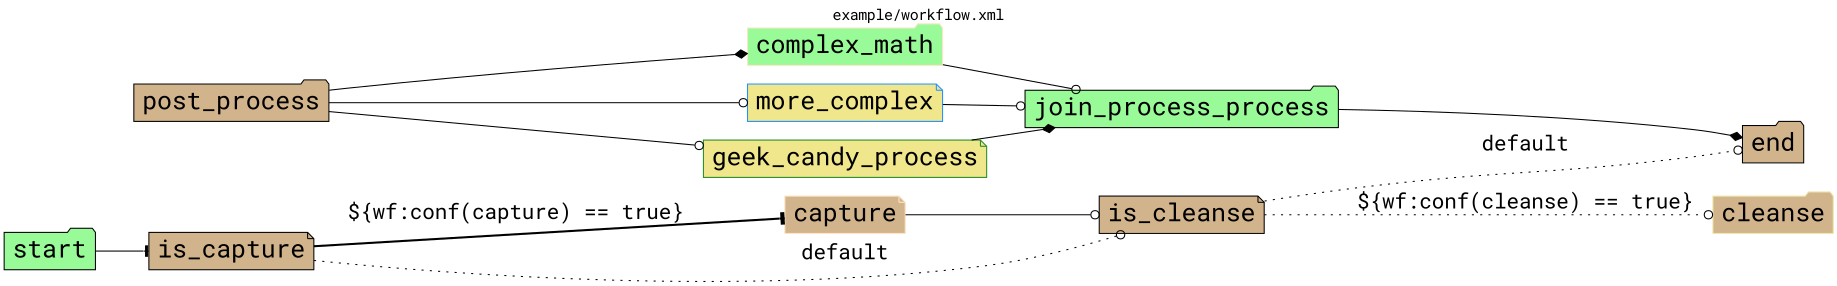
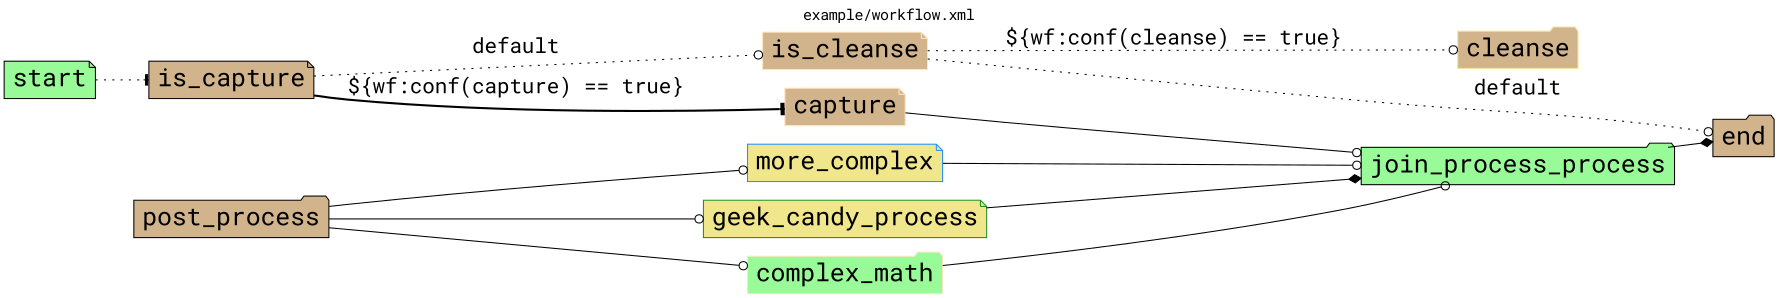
(532, 71) -> (534, 247)
(998, 215) -> (1129, 133)
(1182, 215) -> (845, 51)
(50, 251) -> (50, 80)
(119, 251) -> (119, 80)
